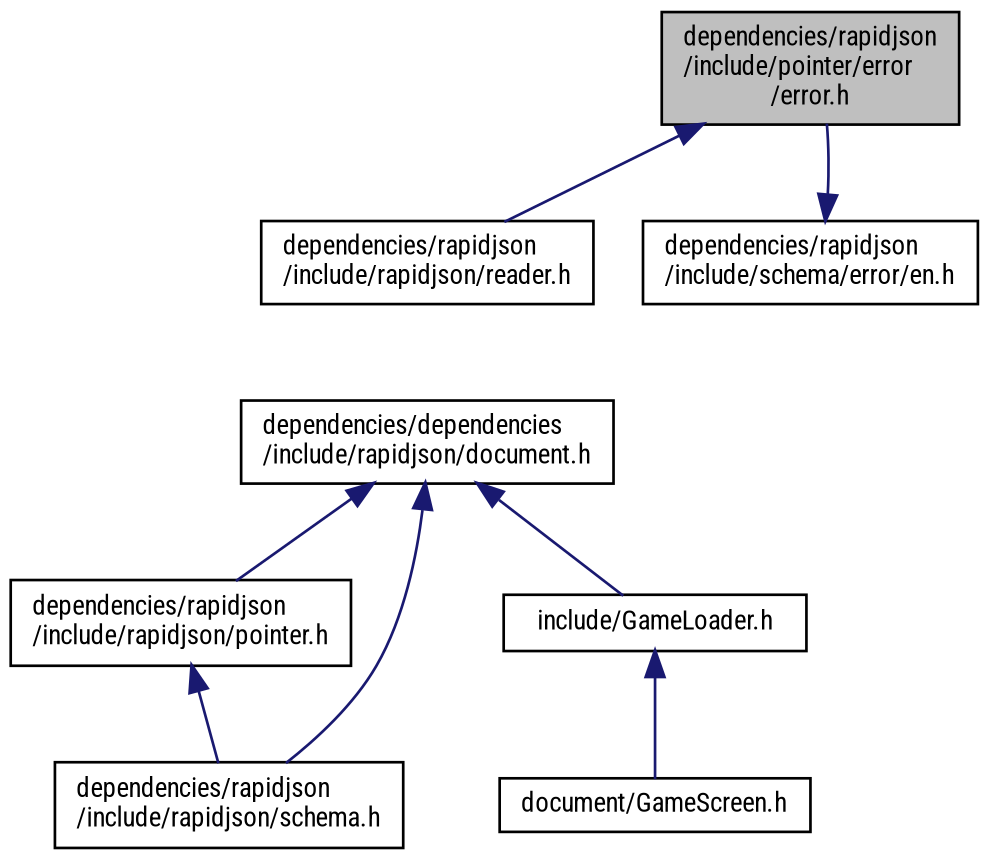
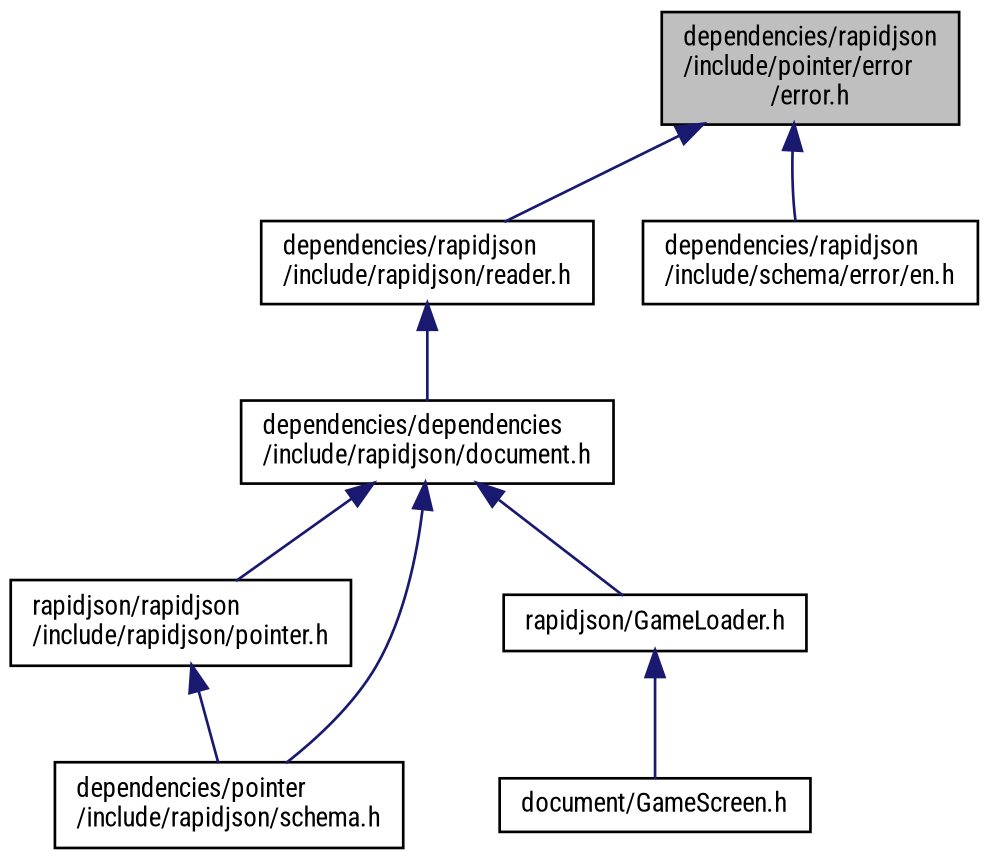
(828, 159) -> (793, 186)
none -> (427, 366)
(181, 623) -> (181, 623)
(655, 623) -> (655, 623)
(229, 805) -> (229, 805)
